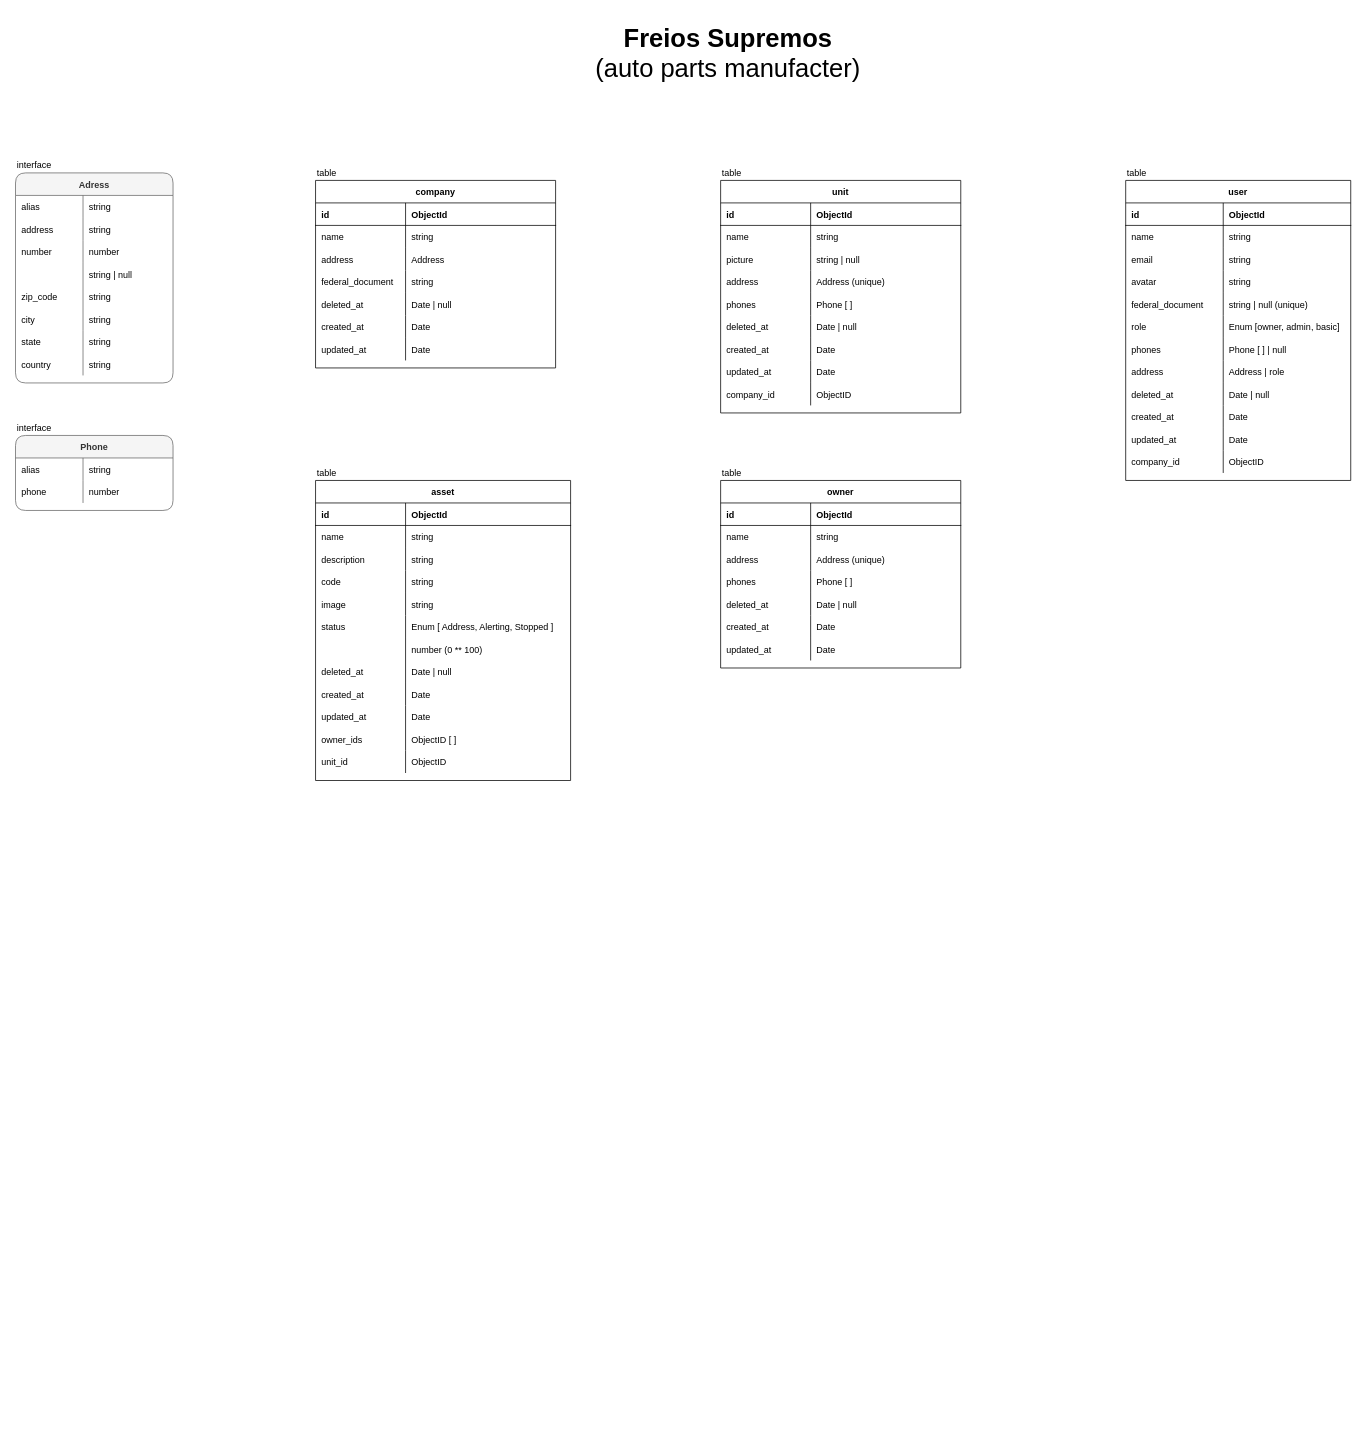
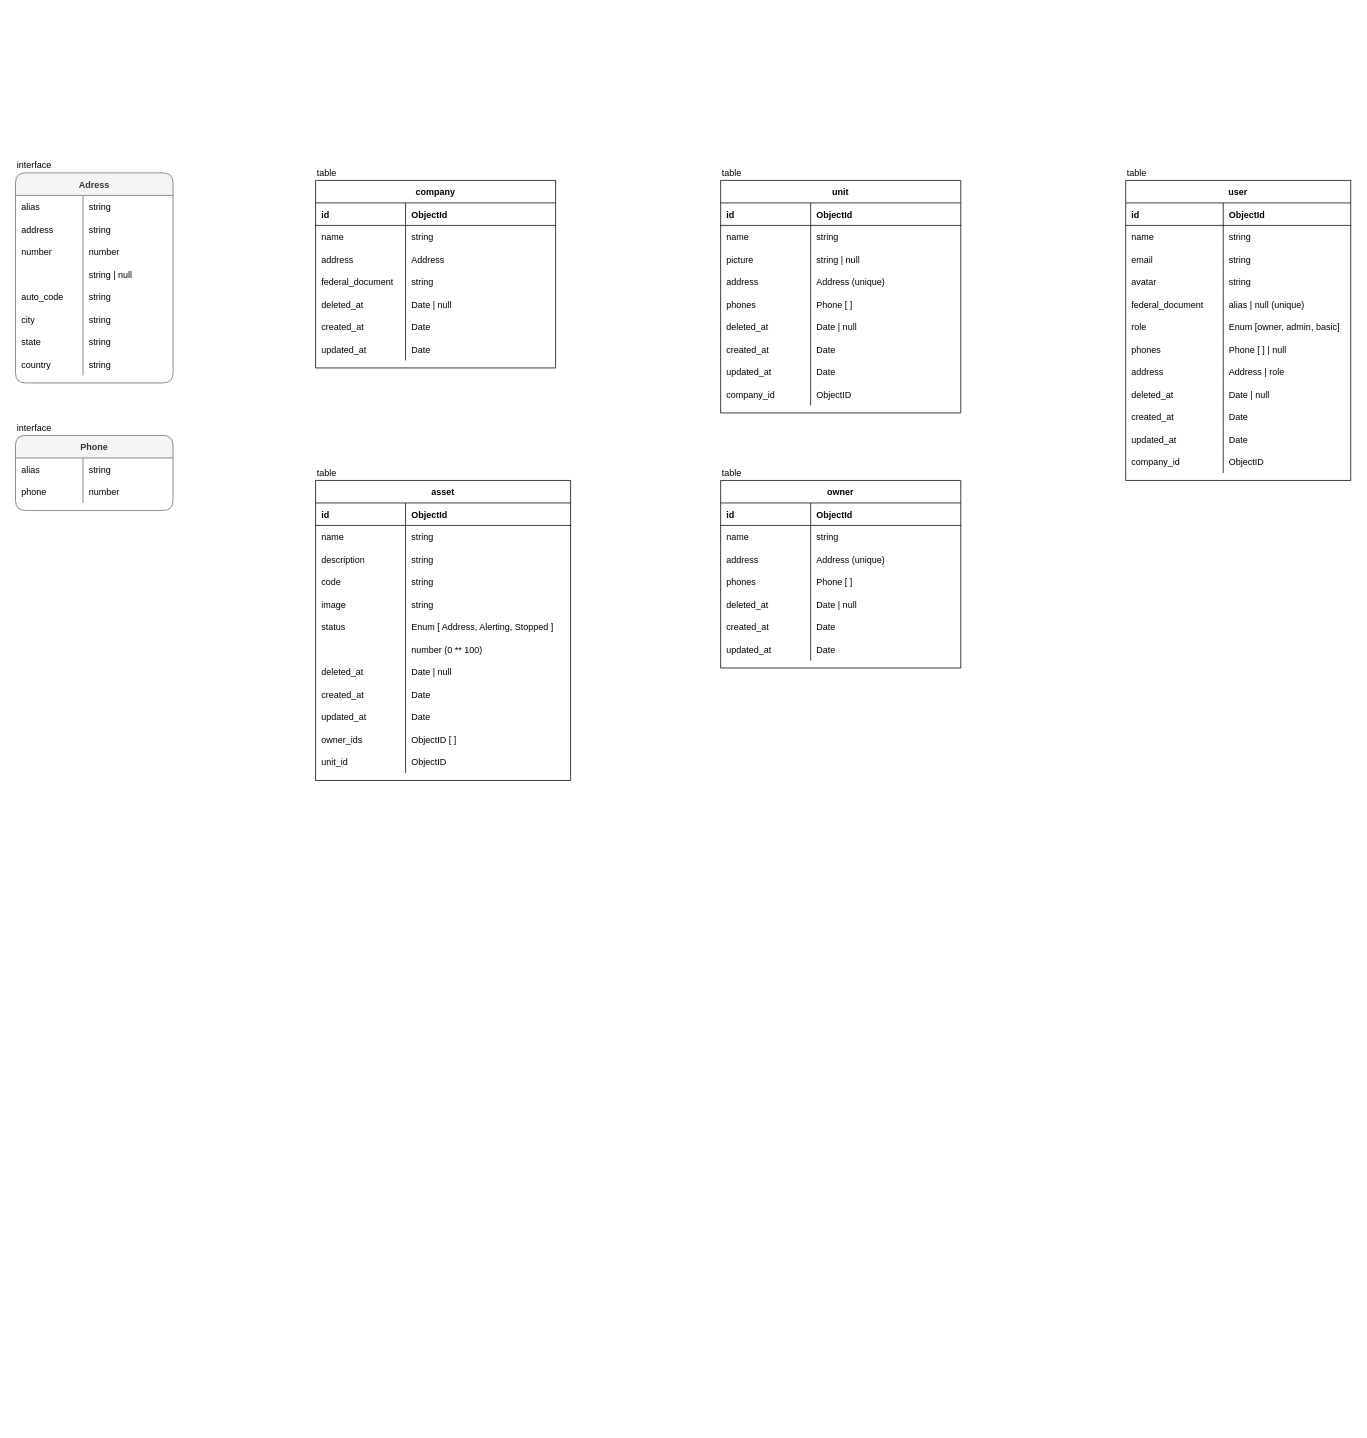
(728, 53) -> none
(40, 297) -> (44, 297)
(1275, 305) -> (1271, 305)
